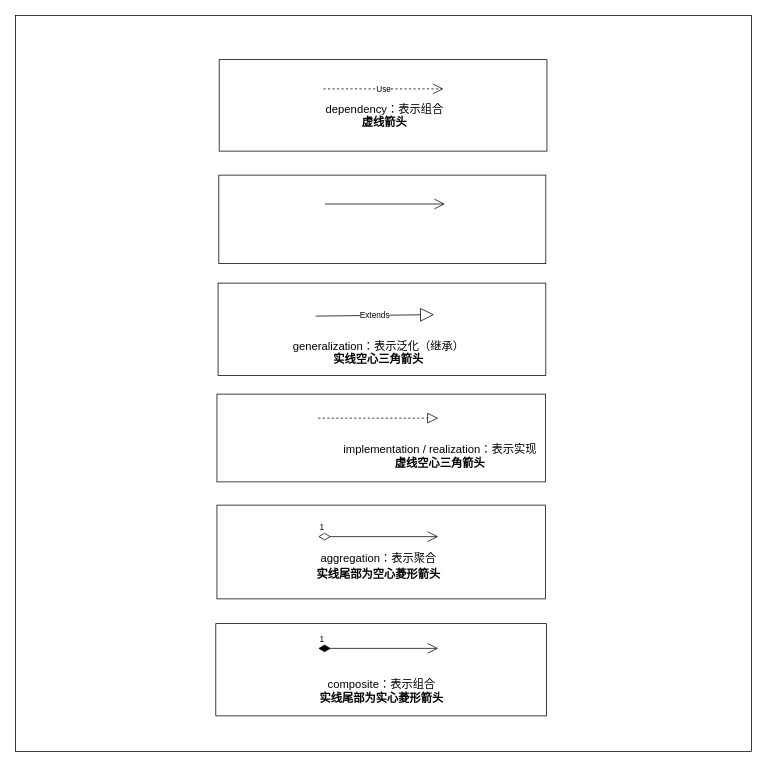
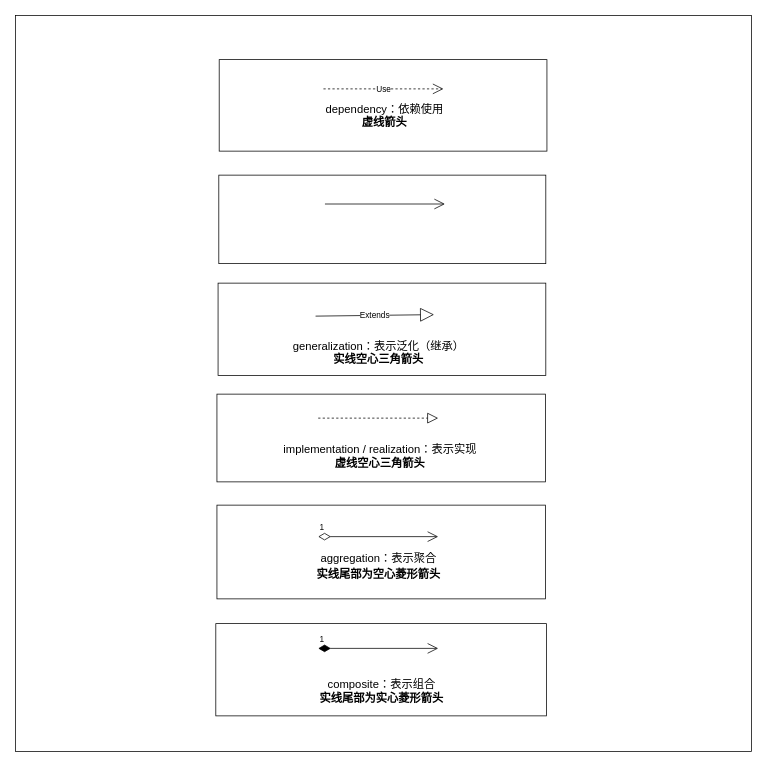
(385, 115) -> (385, 115)
(440, 456) -> (380, 456)
